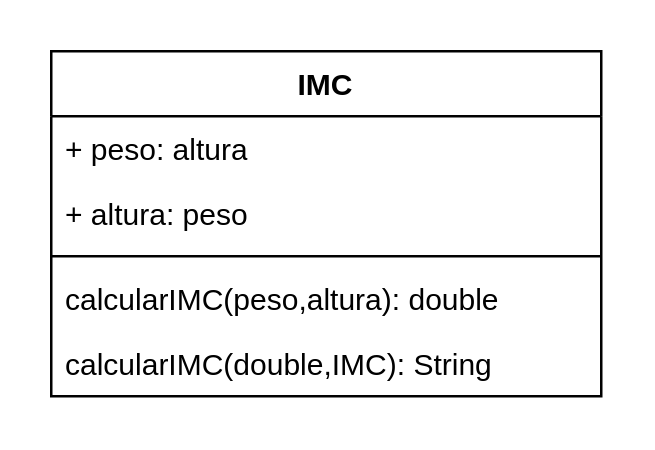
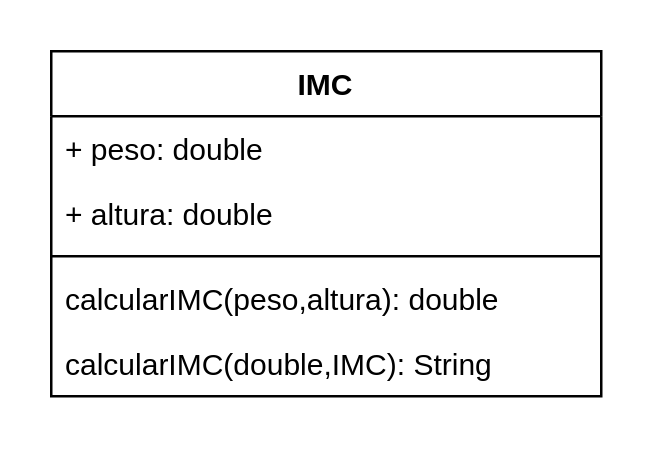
(168, 152) -> (168, 152)
(168, 217) -> (181, 217)
